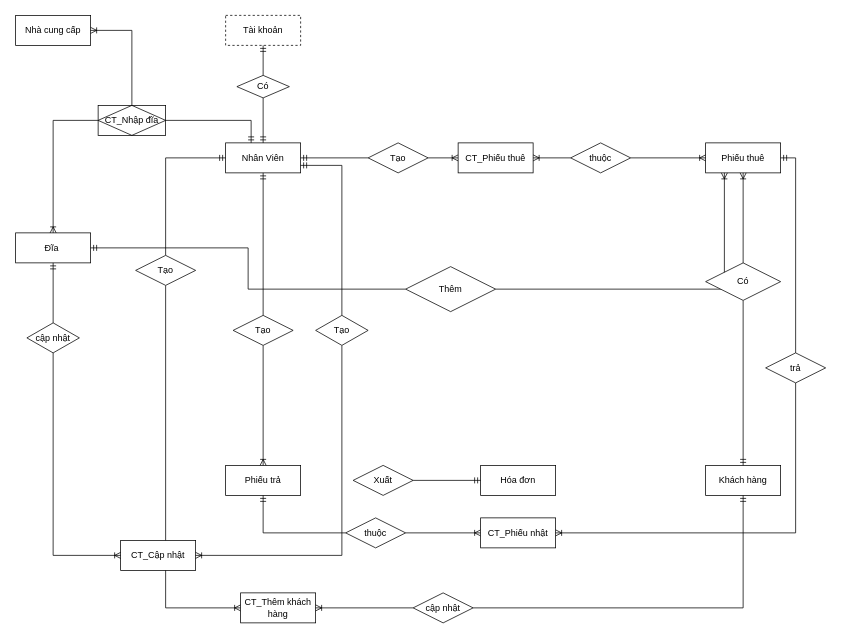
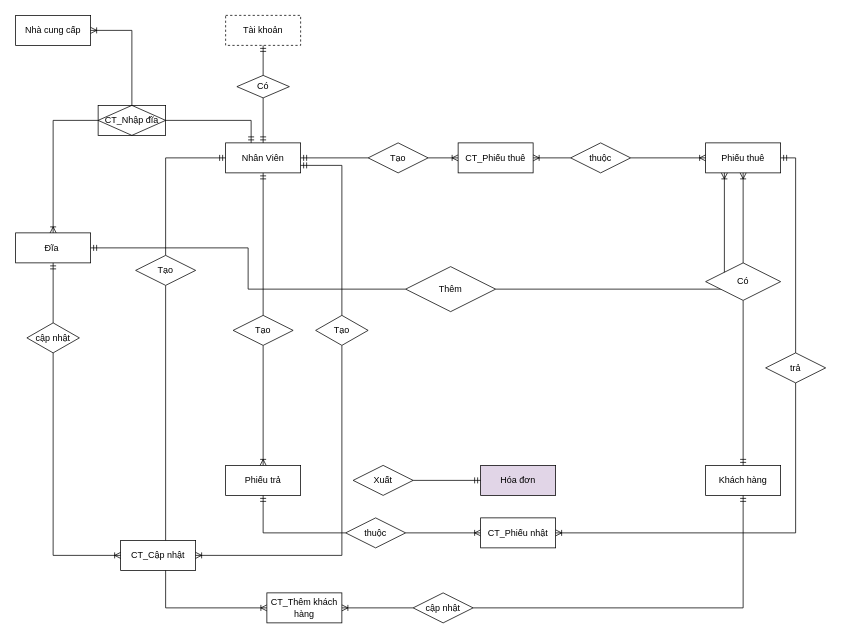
(518, 480) -> (518, 480)
(278, 608) -> (304, 608)
